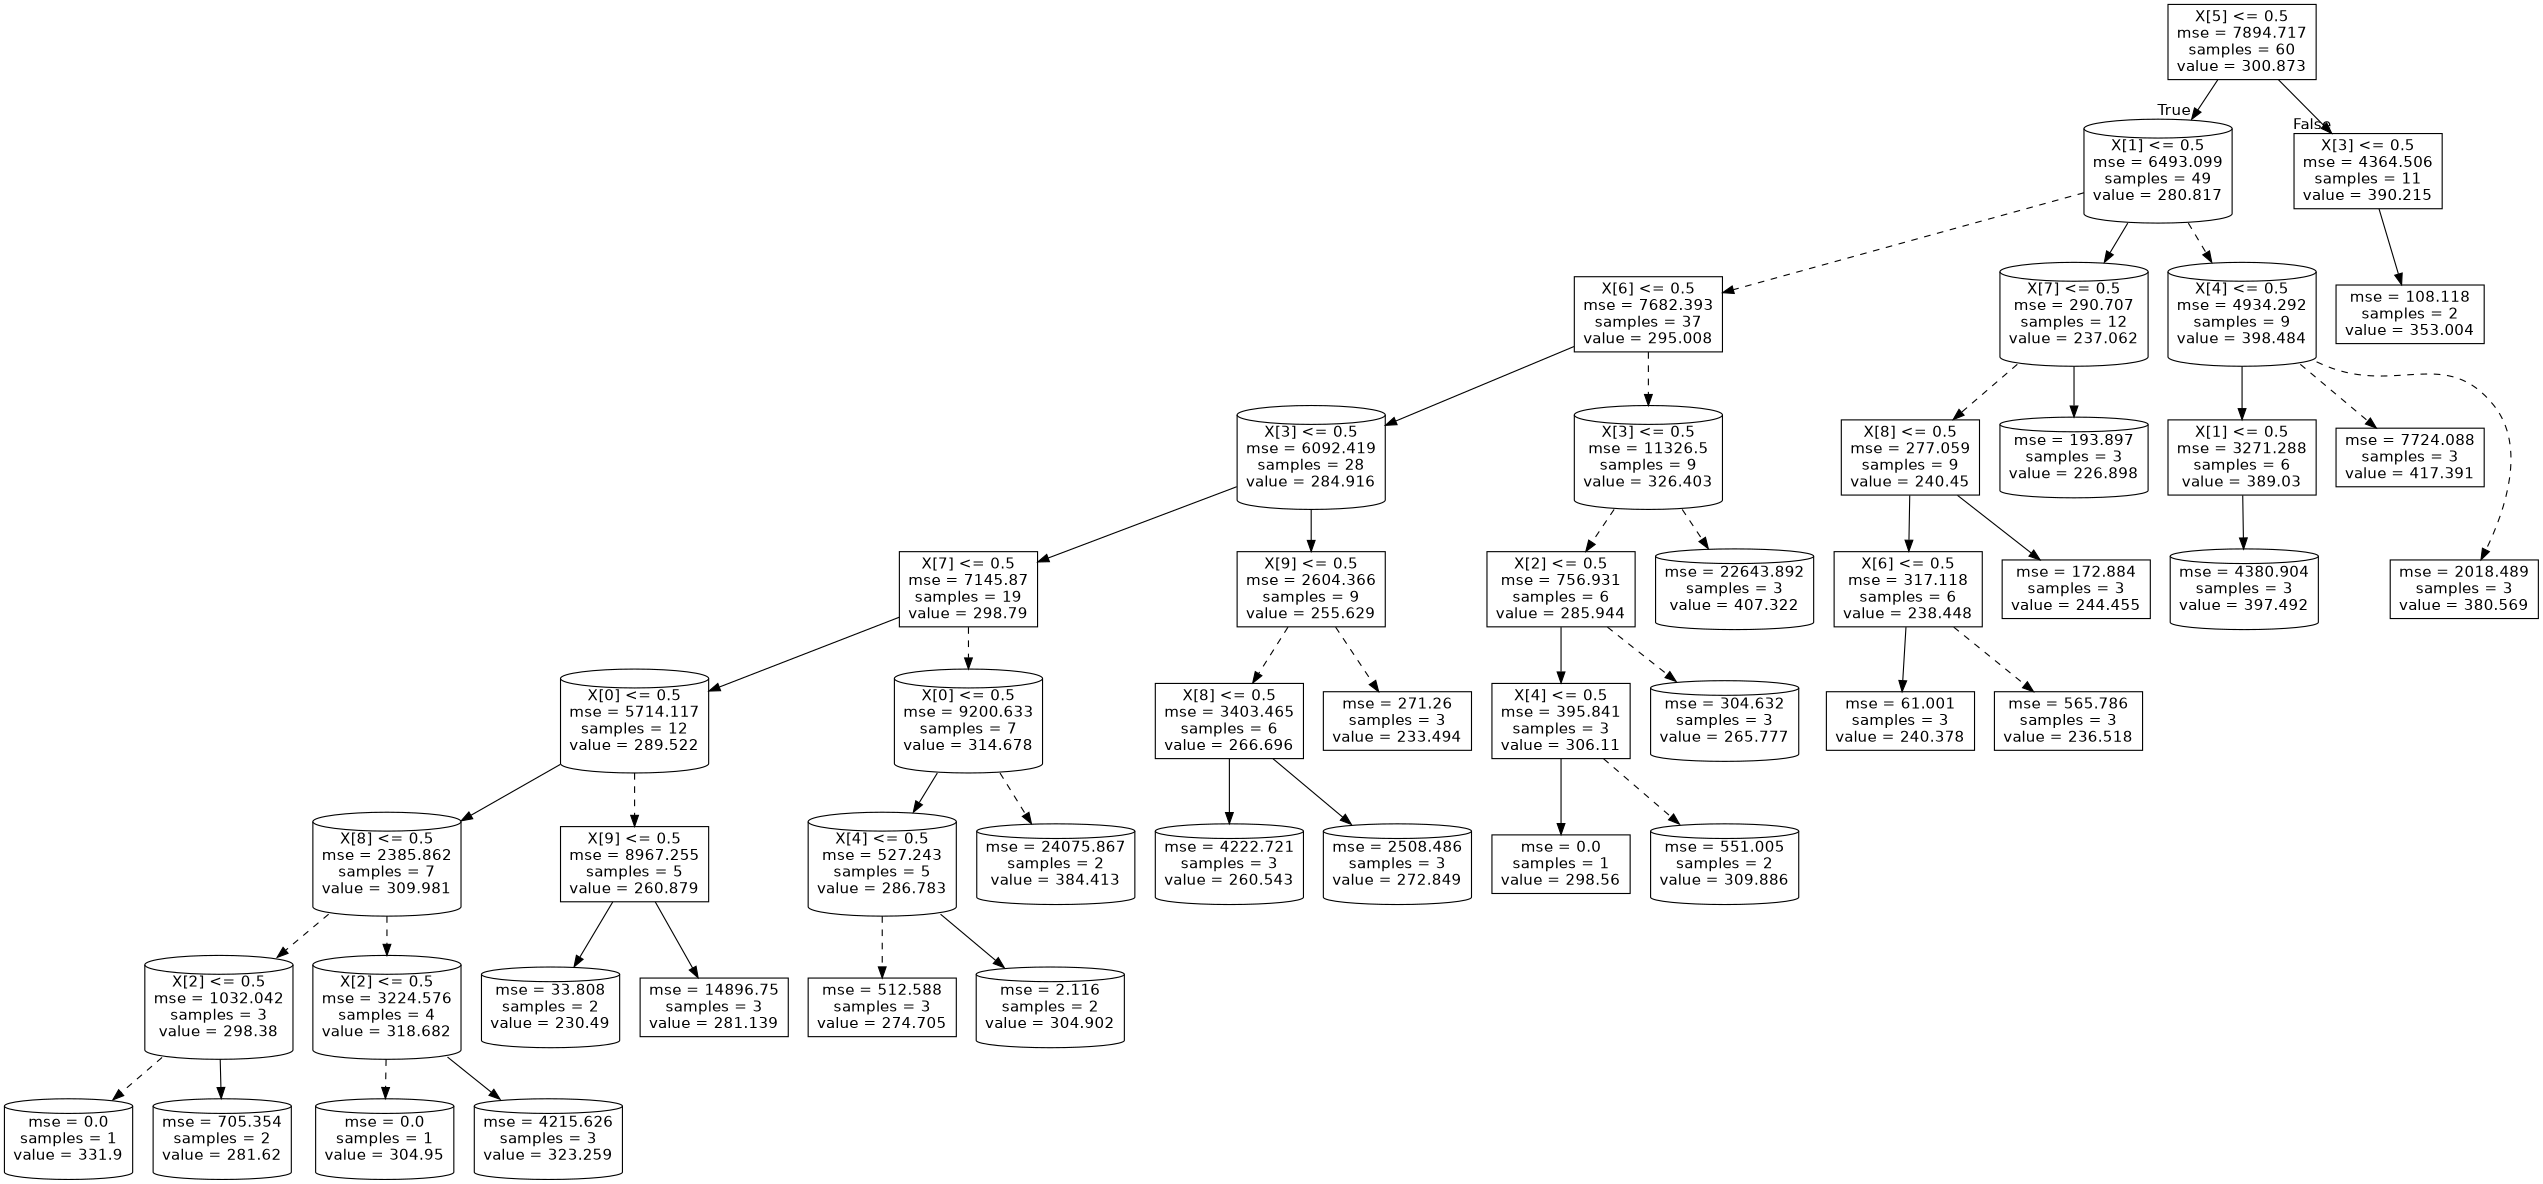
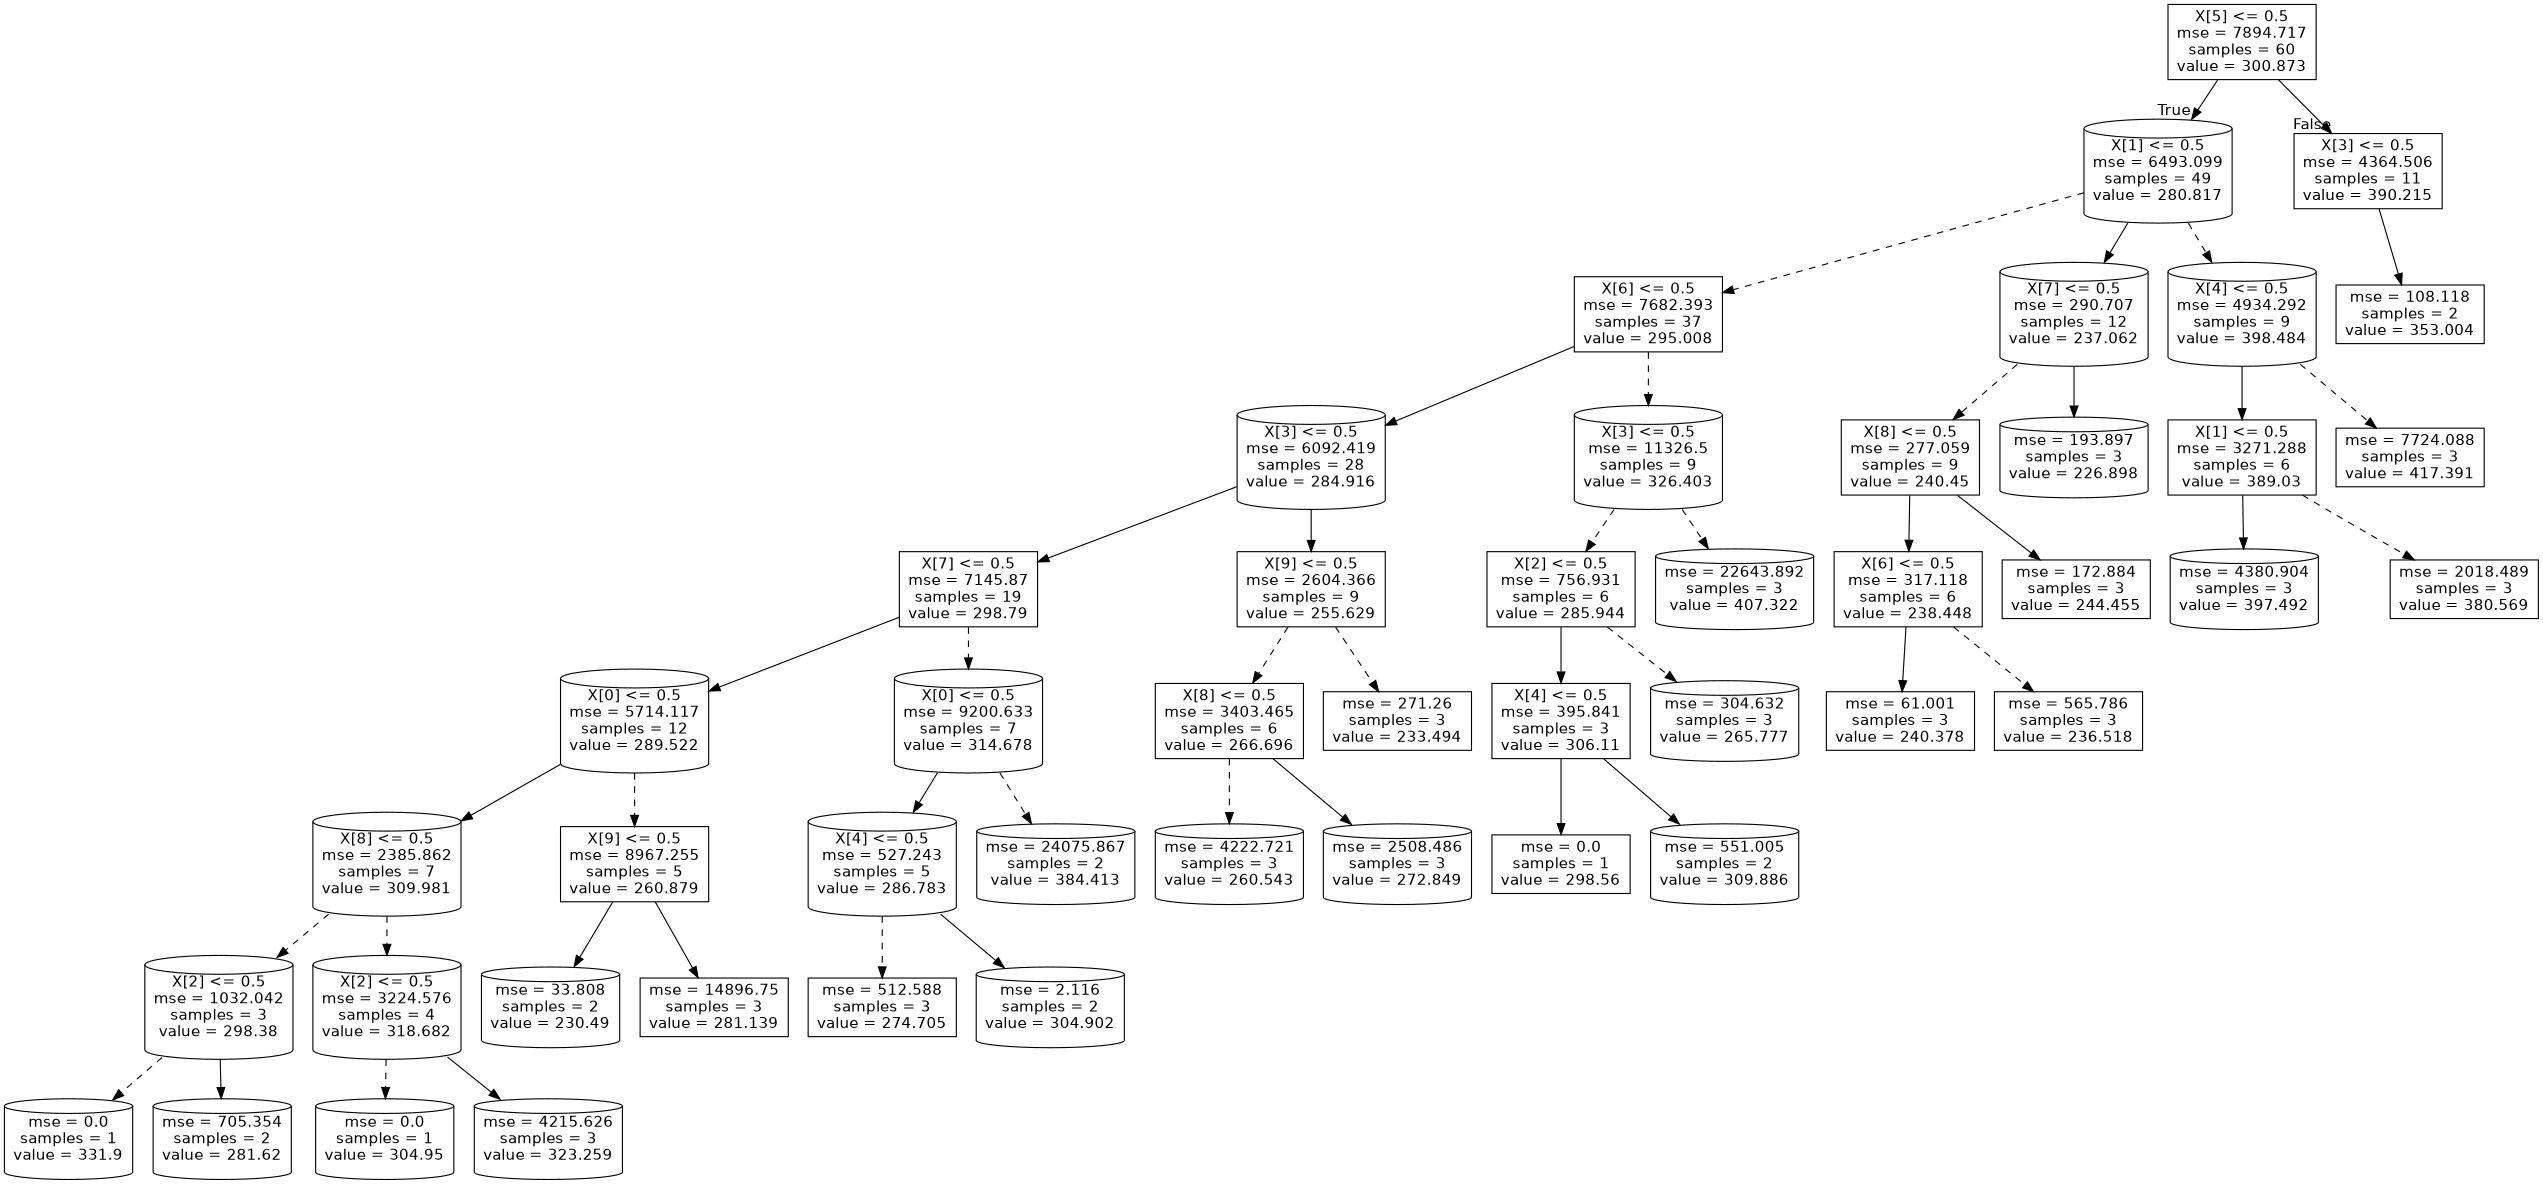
(2481, 392) -> (2353, 525)
(1229, 786) -> (1229, 786)
(1637, 788) -> (1637, 788)
